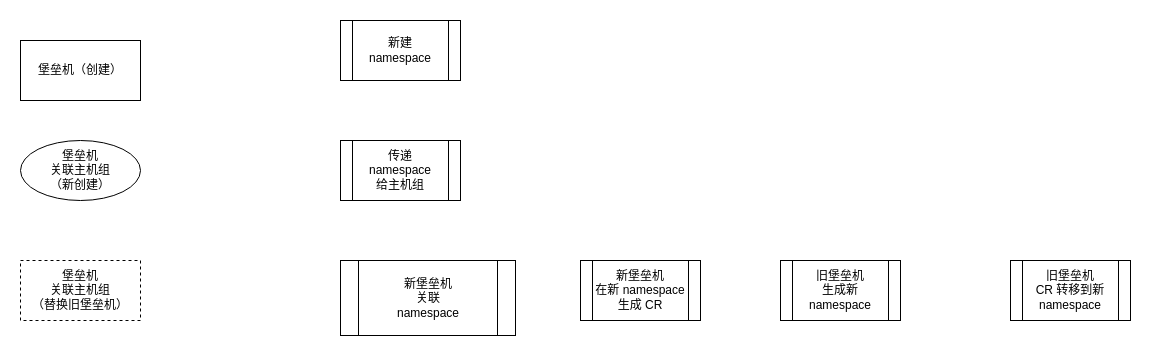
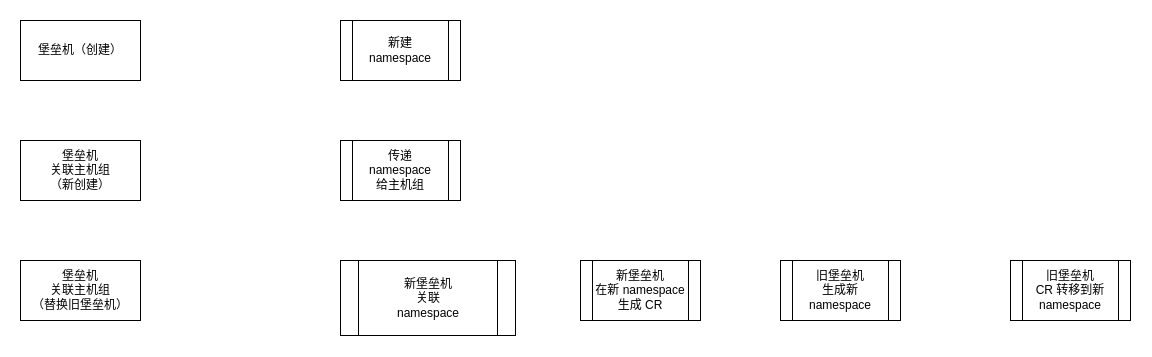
(81, 71) -> (81, 51)
(81, 171) -> (81, 171)
(81, 291) -> (81, 291)
